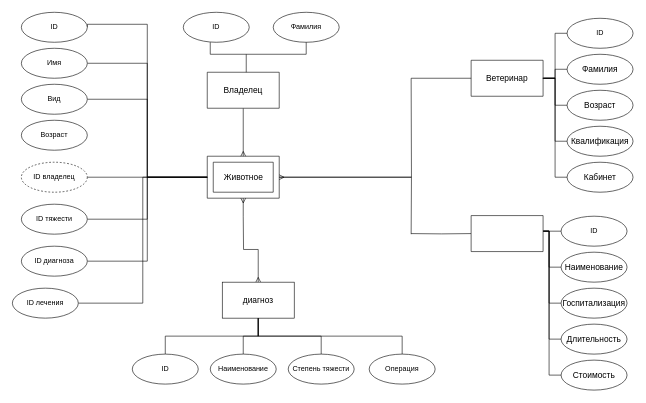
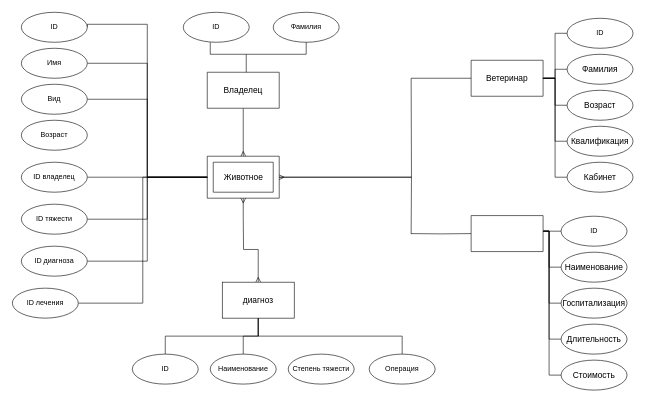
(54, 177) -> (54, 177)
(321, 346) -> none
